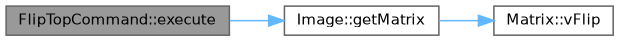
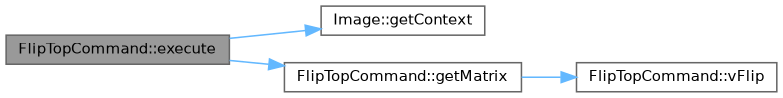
(362, 21) -> (403, 77)
none -> (403, 21)
(554, 21) -> (677, 77)
